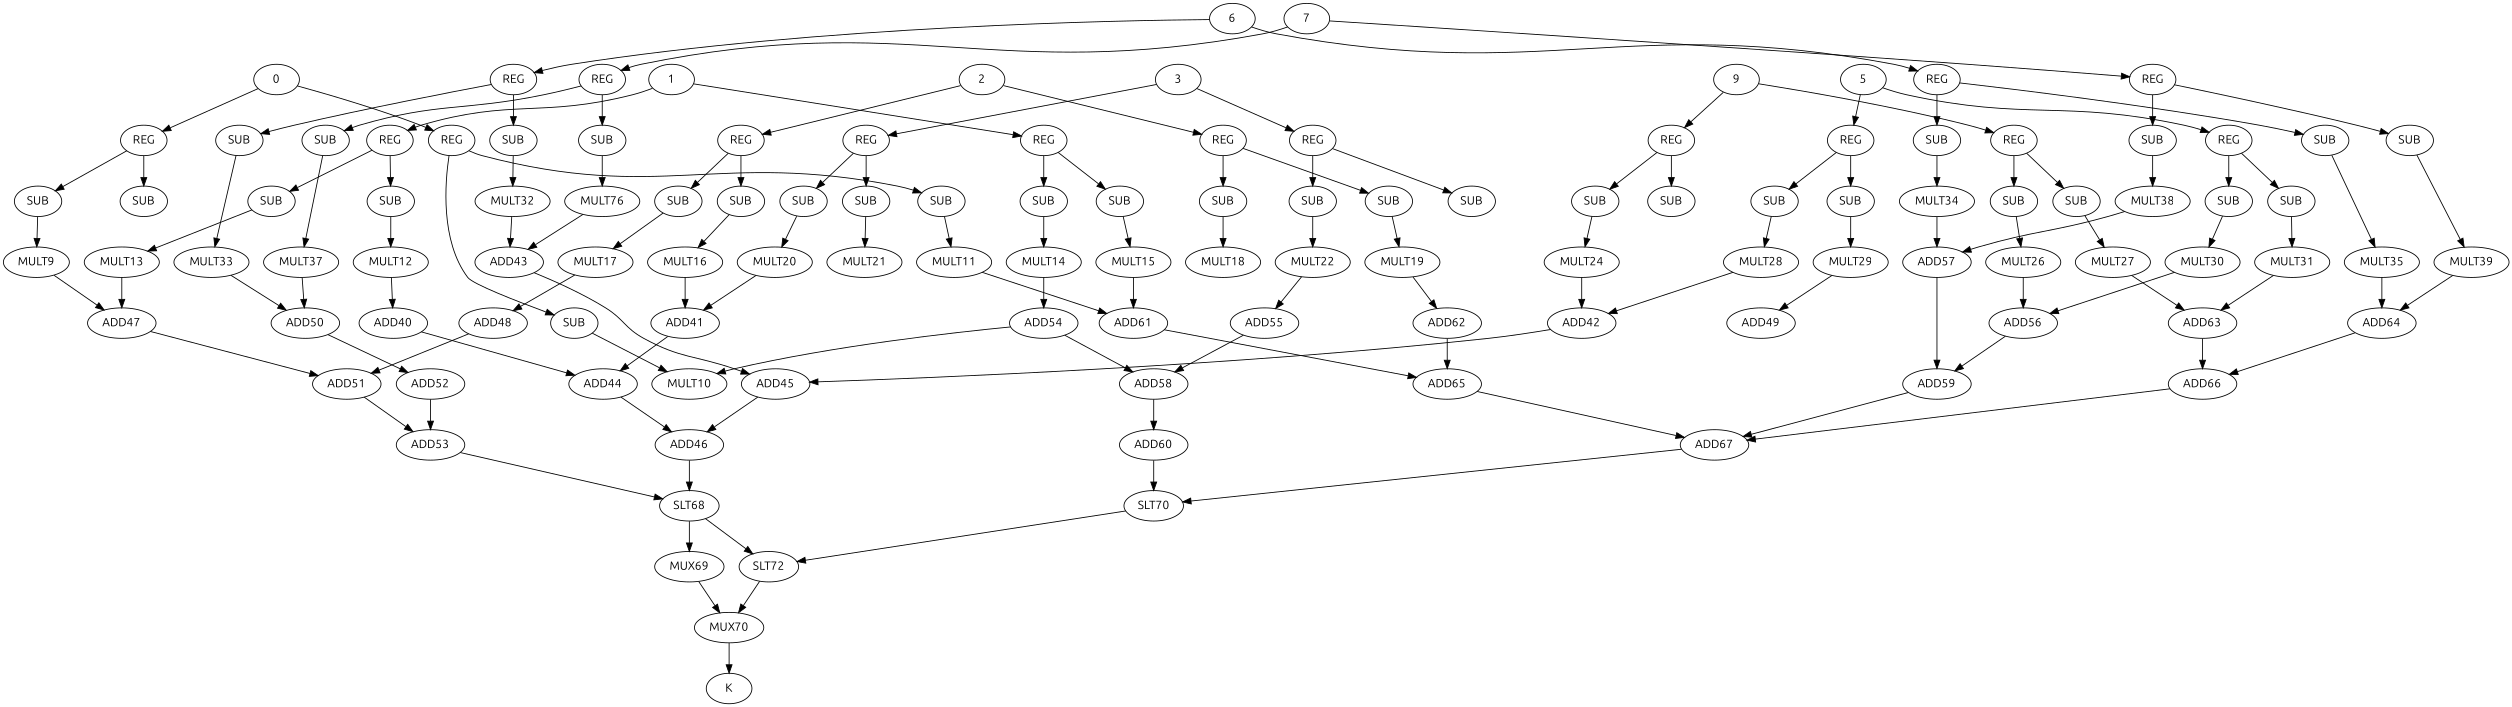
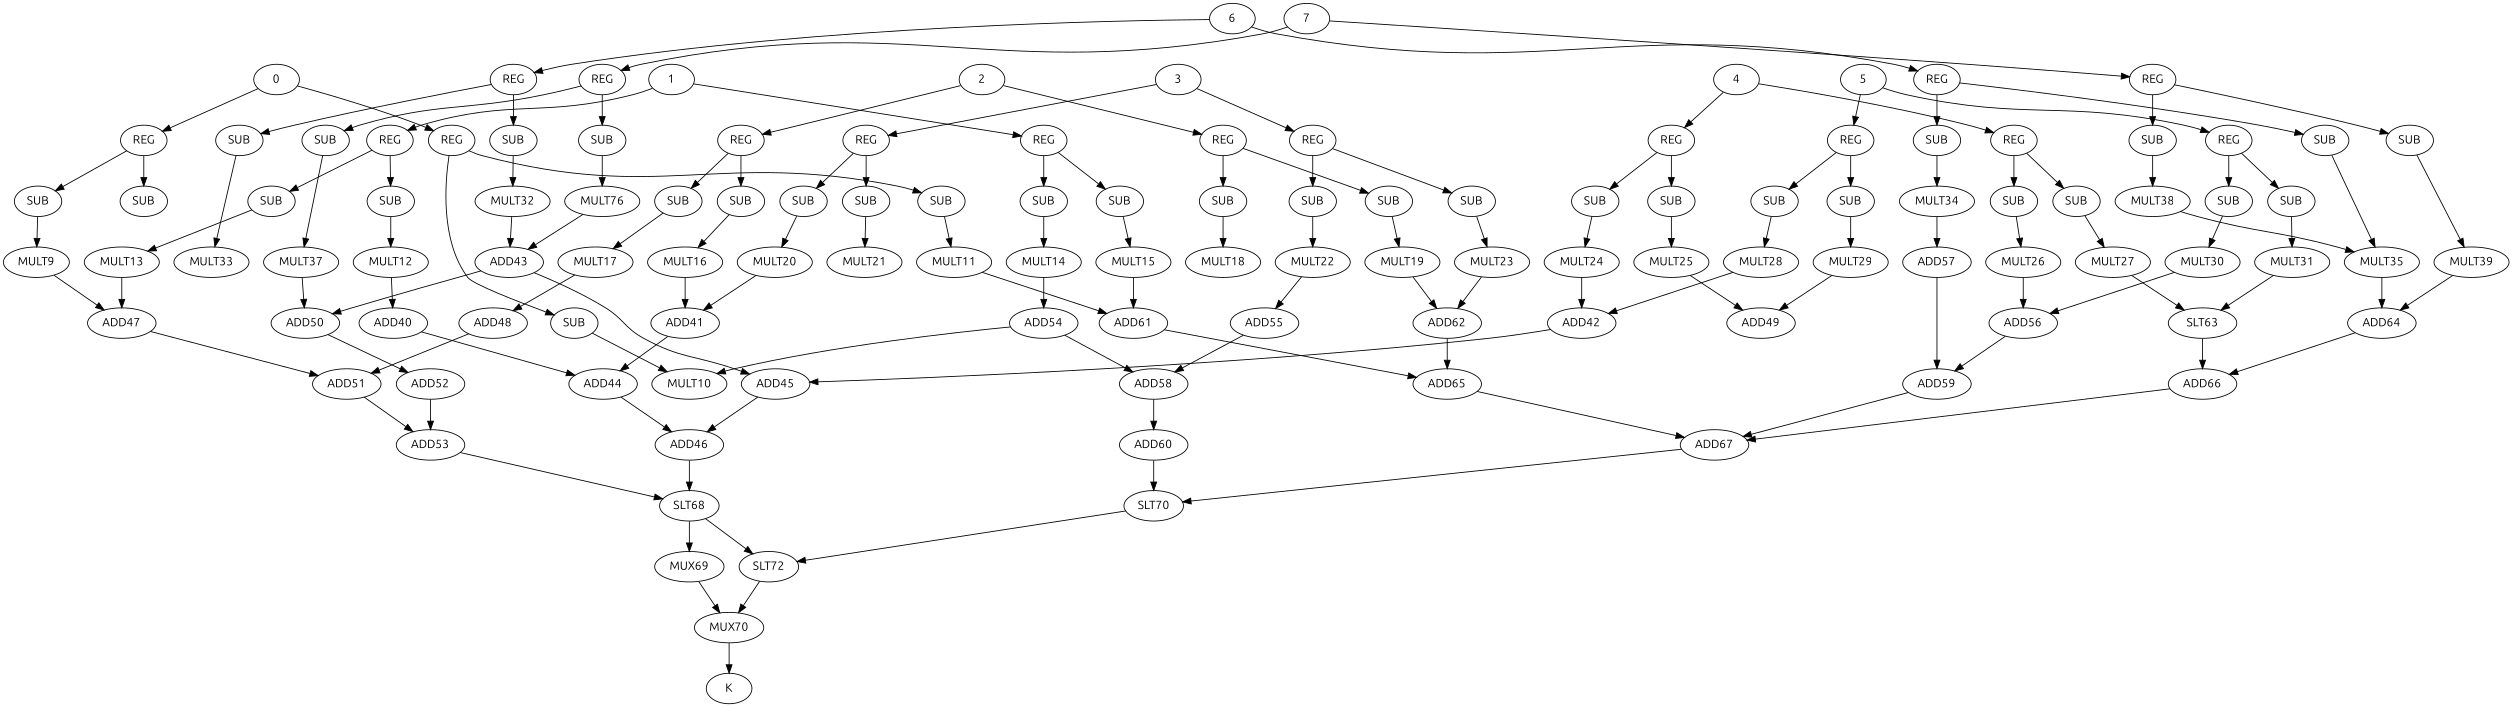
(1736, 80) -> (1736, 80)
(2048, 231) -> (2263, 231)
none -> (1492, 262)
none -> (1671, 262)
(255, 291) -> (411, 291)
(2203, 323) -> (2203, 323)
